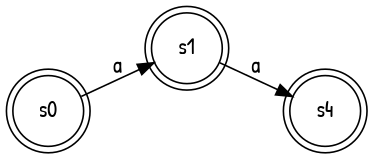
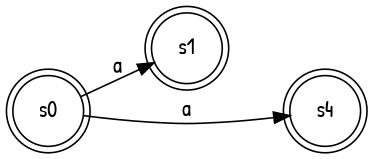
(249, 76) -> (179, 123)
